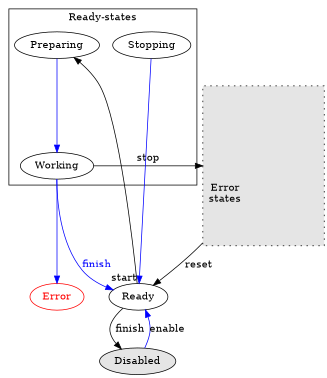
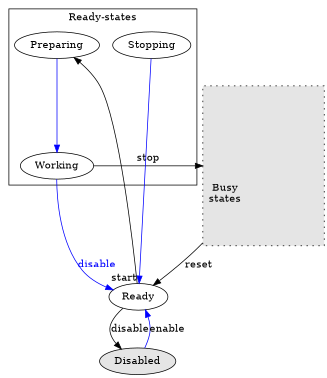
(264, 166) -> (264, 166)
(97, 265) -> (97, 265)
(57, 297) -> none
(130, 329) -> (130, 329)
